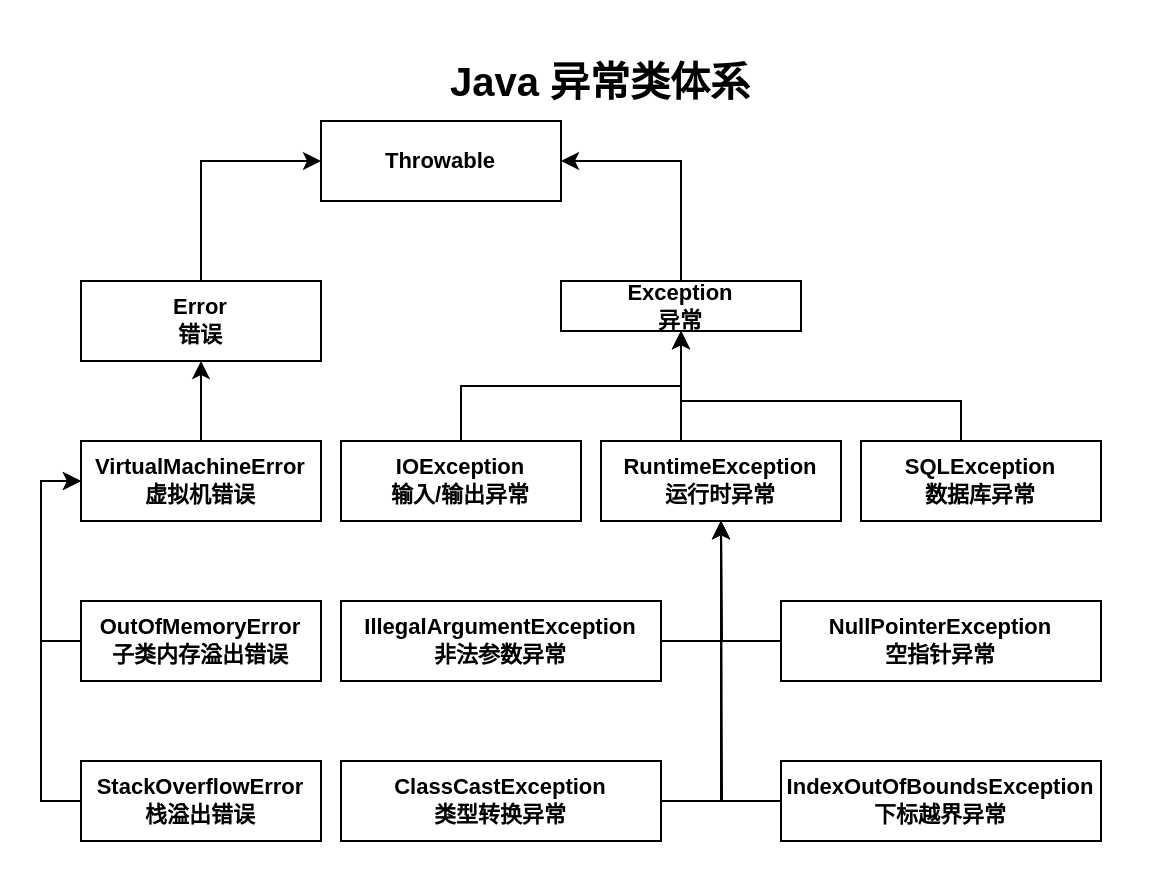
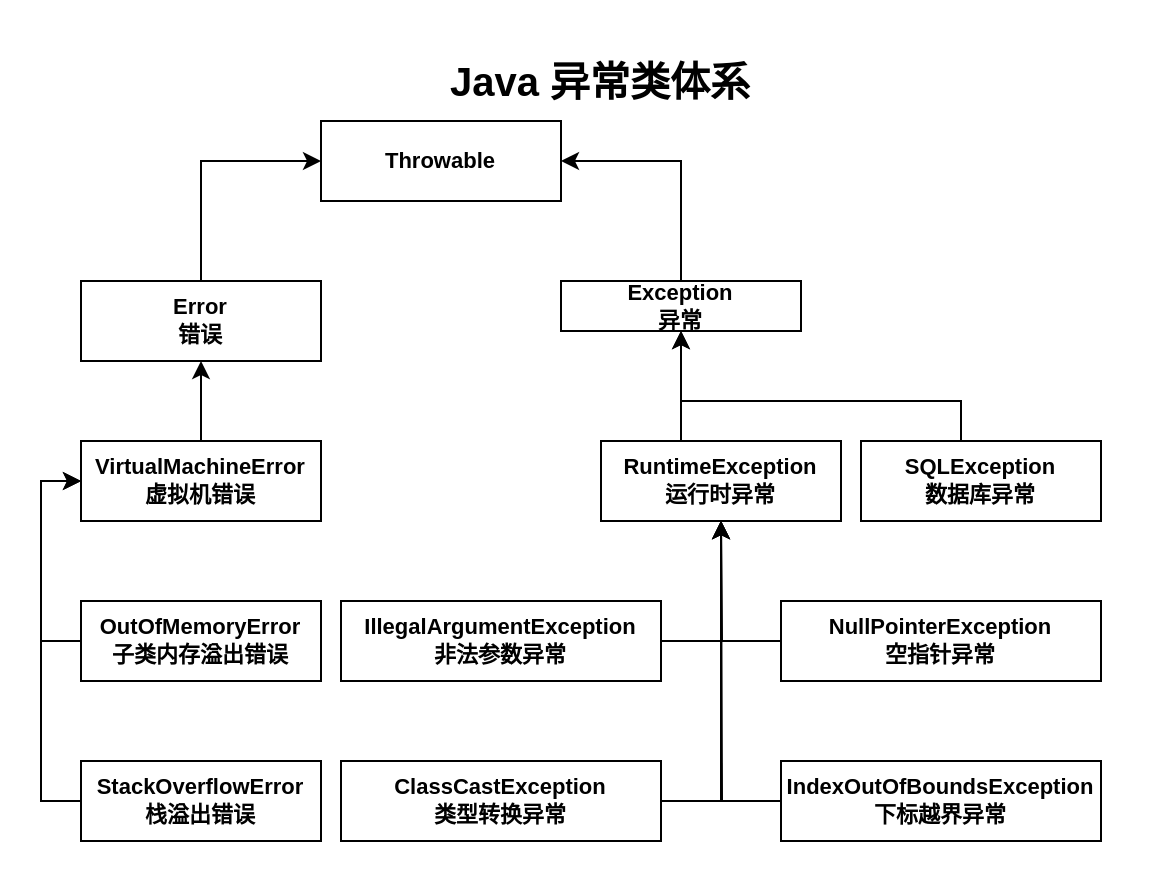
(541, 386) -> none
(461, 481) -> none
